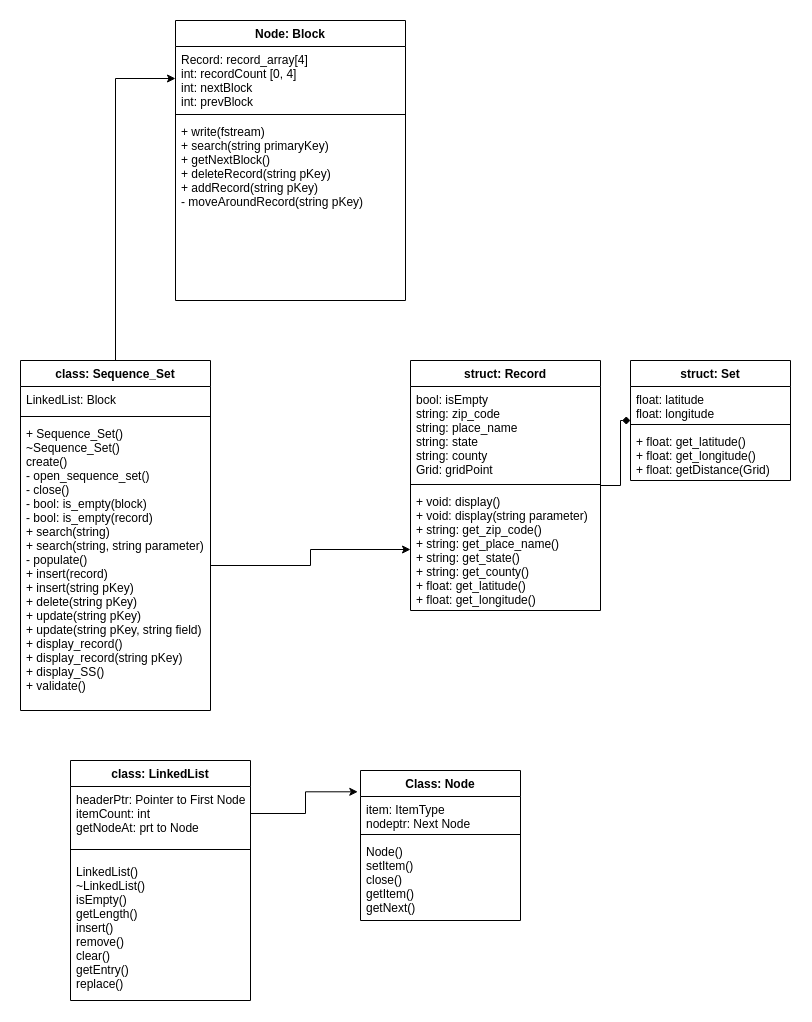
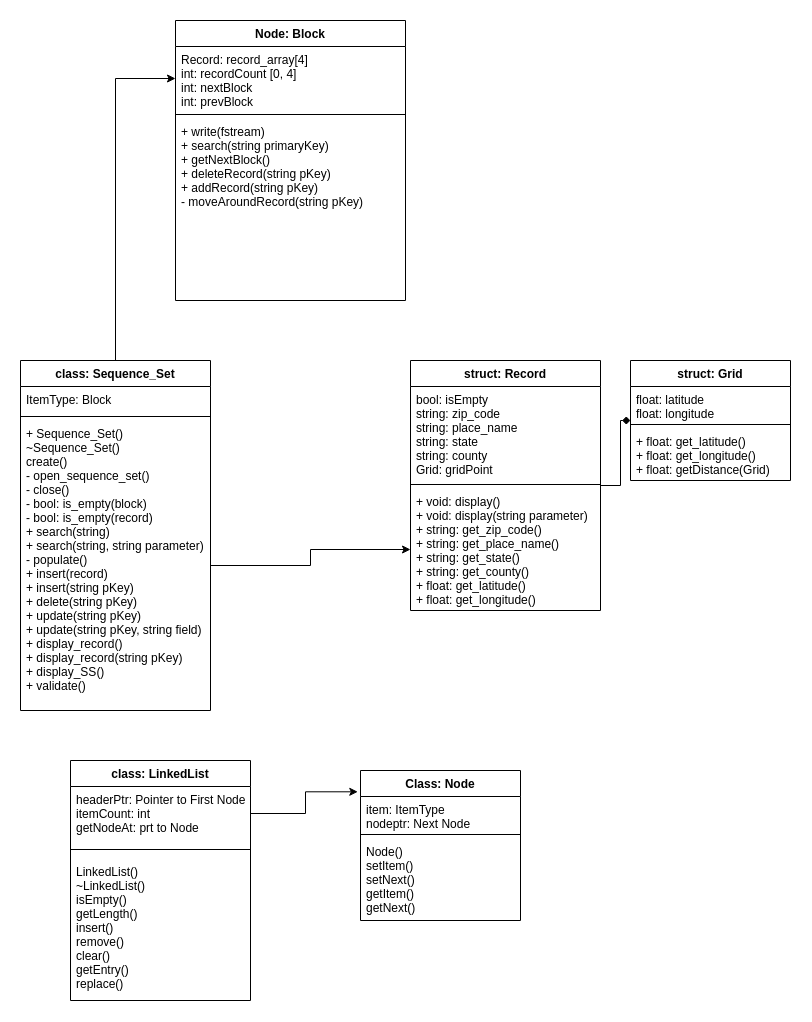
(710, 374) -> (710, 374)
(75, 400) -> (72, 400)
(386, 852) -> (386, 852)
